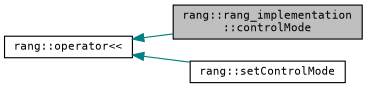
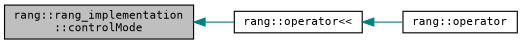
(159, 36) -> (220, 22)
(268, 72) -> (460, 22)
